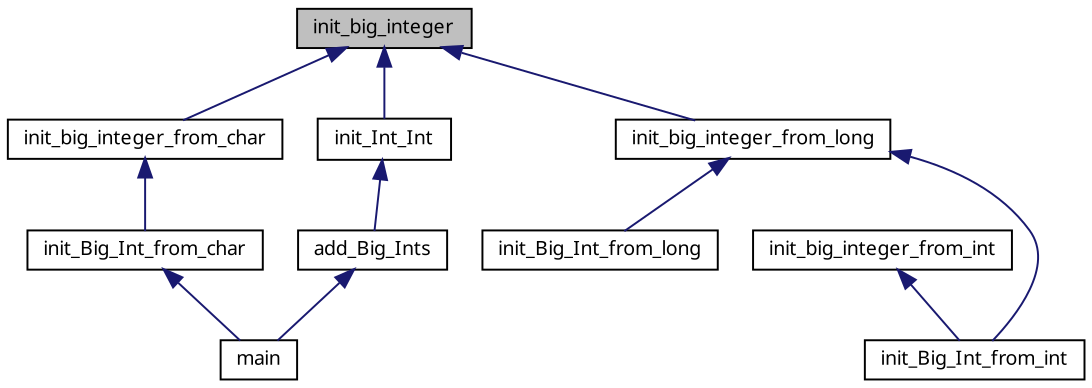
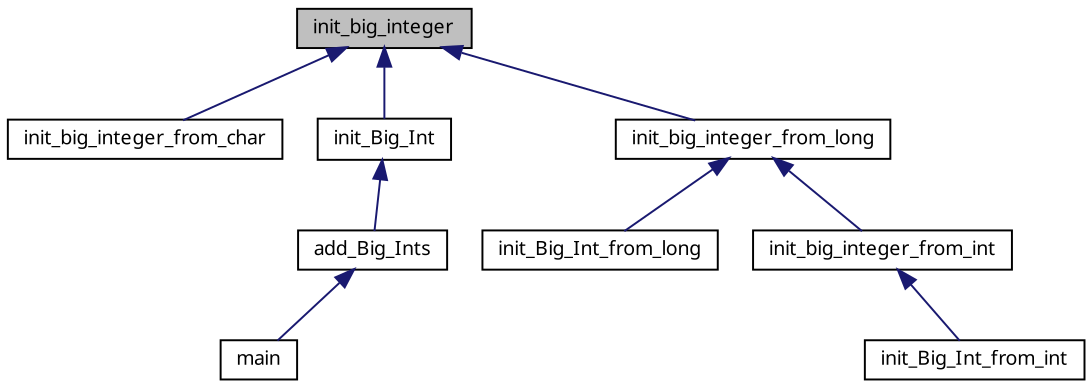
(384, 139) -> (384, 139)
(1024, 224) -> (826, 201)
(145, 250) -> none
